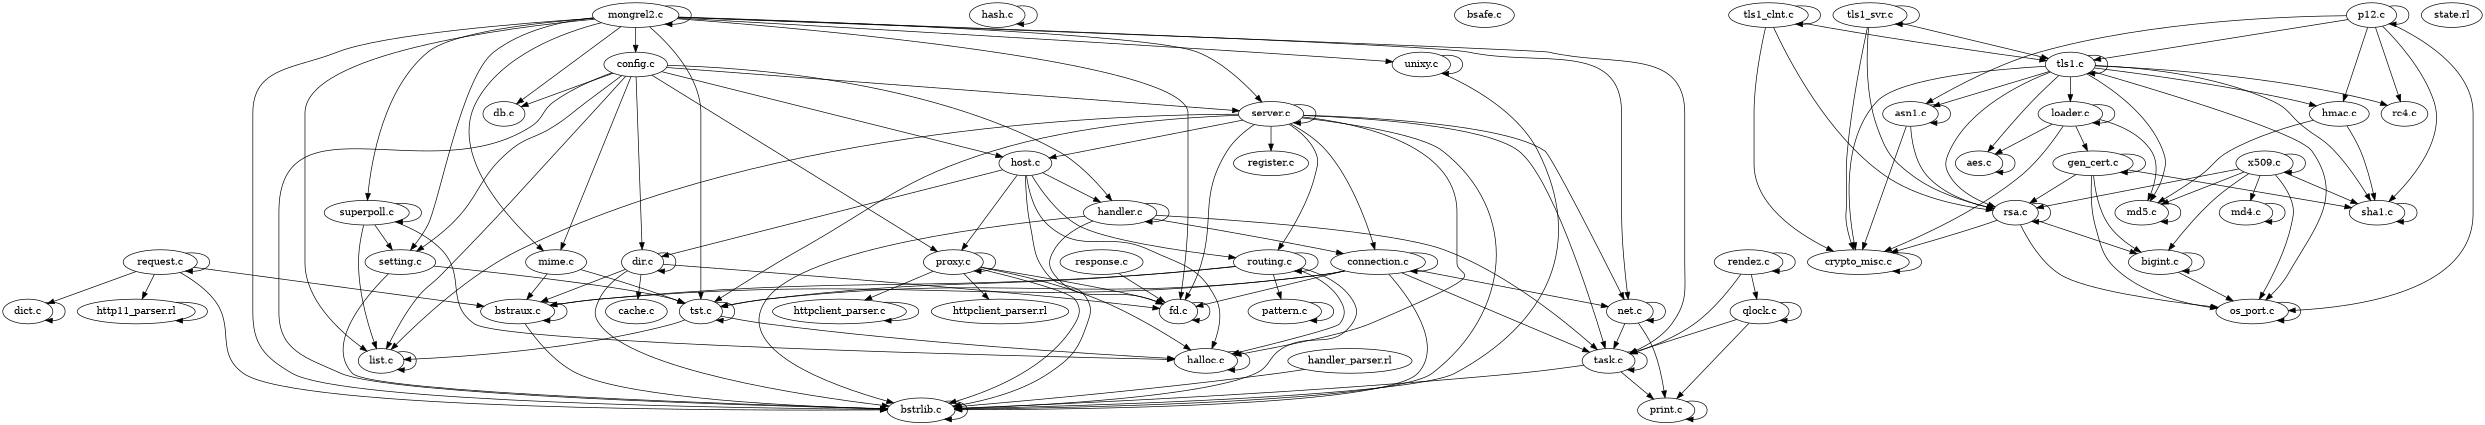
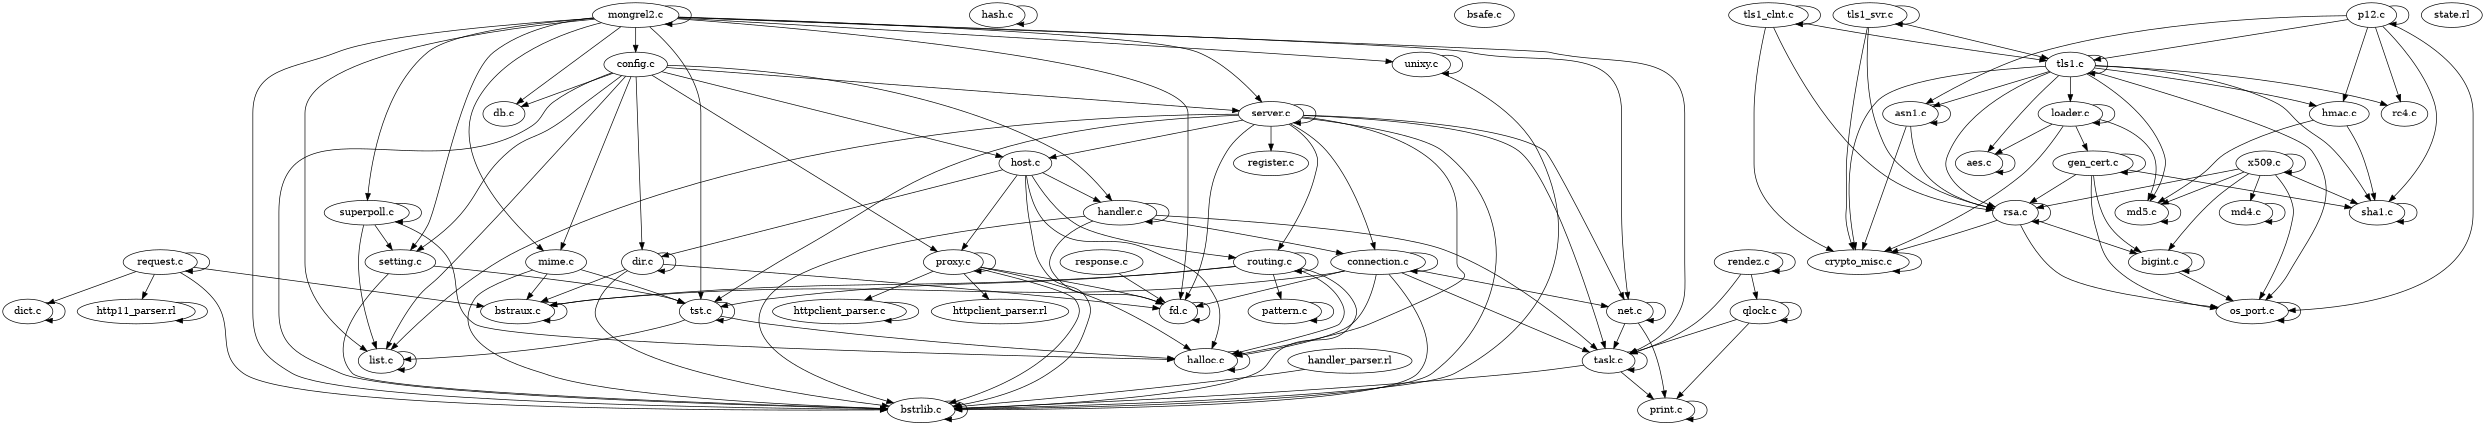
(1036, 288) -> (1361, 314)
(636, 311) -> none
(691, 397) -> (619, 389)
